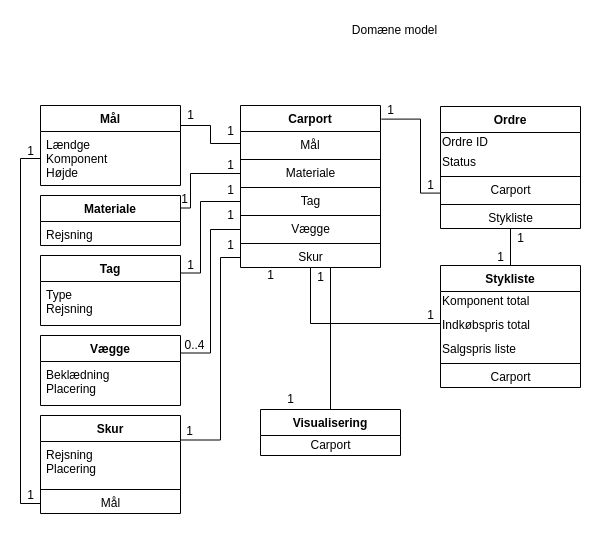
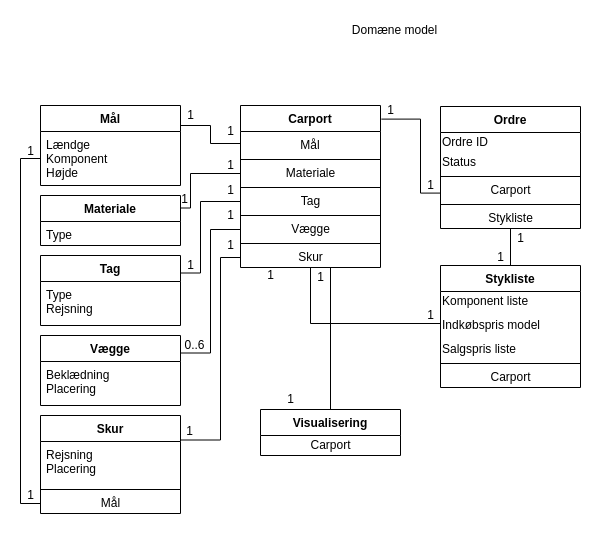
(71, 235) -> (59, 235)
(490, 302) -> (488, 302)
(495, 326) -> (495, 326)
(195, 346) -> (195, 346)
